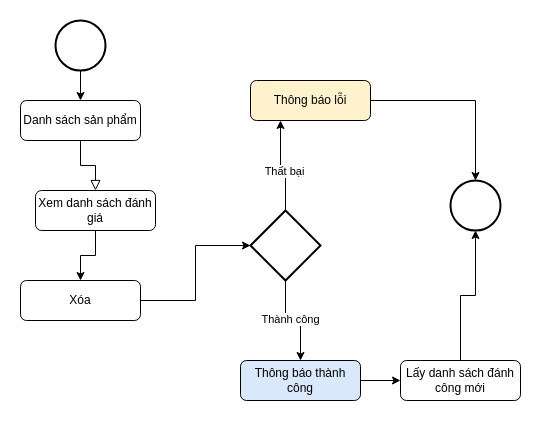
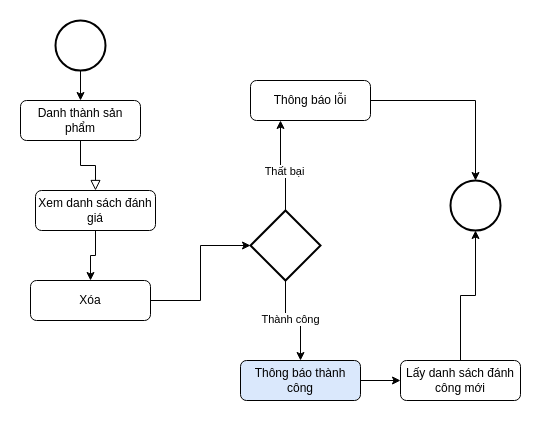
(311, 101) -> (311, 101)
(81, 121) -> (81, 121)
(81, 301) -> (91, 301)
